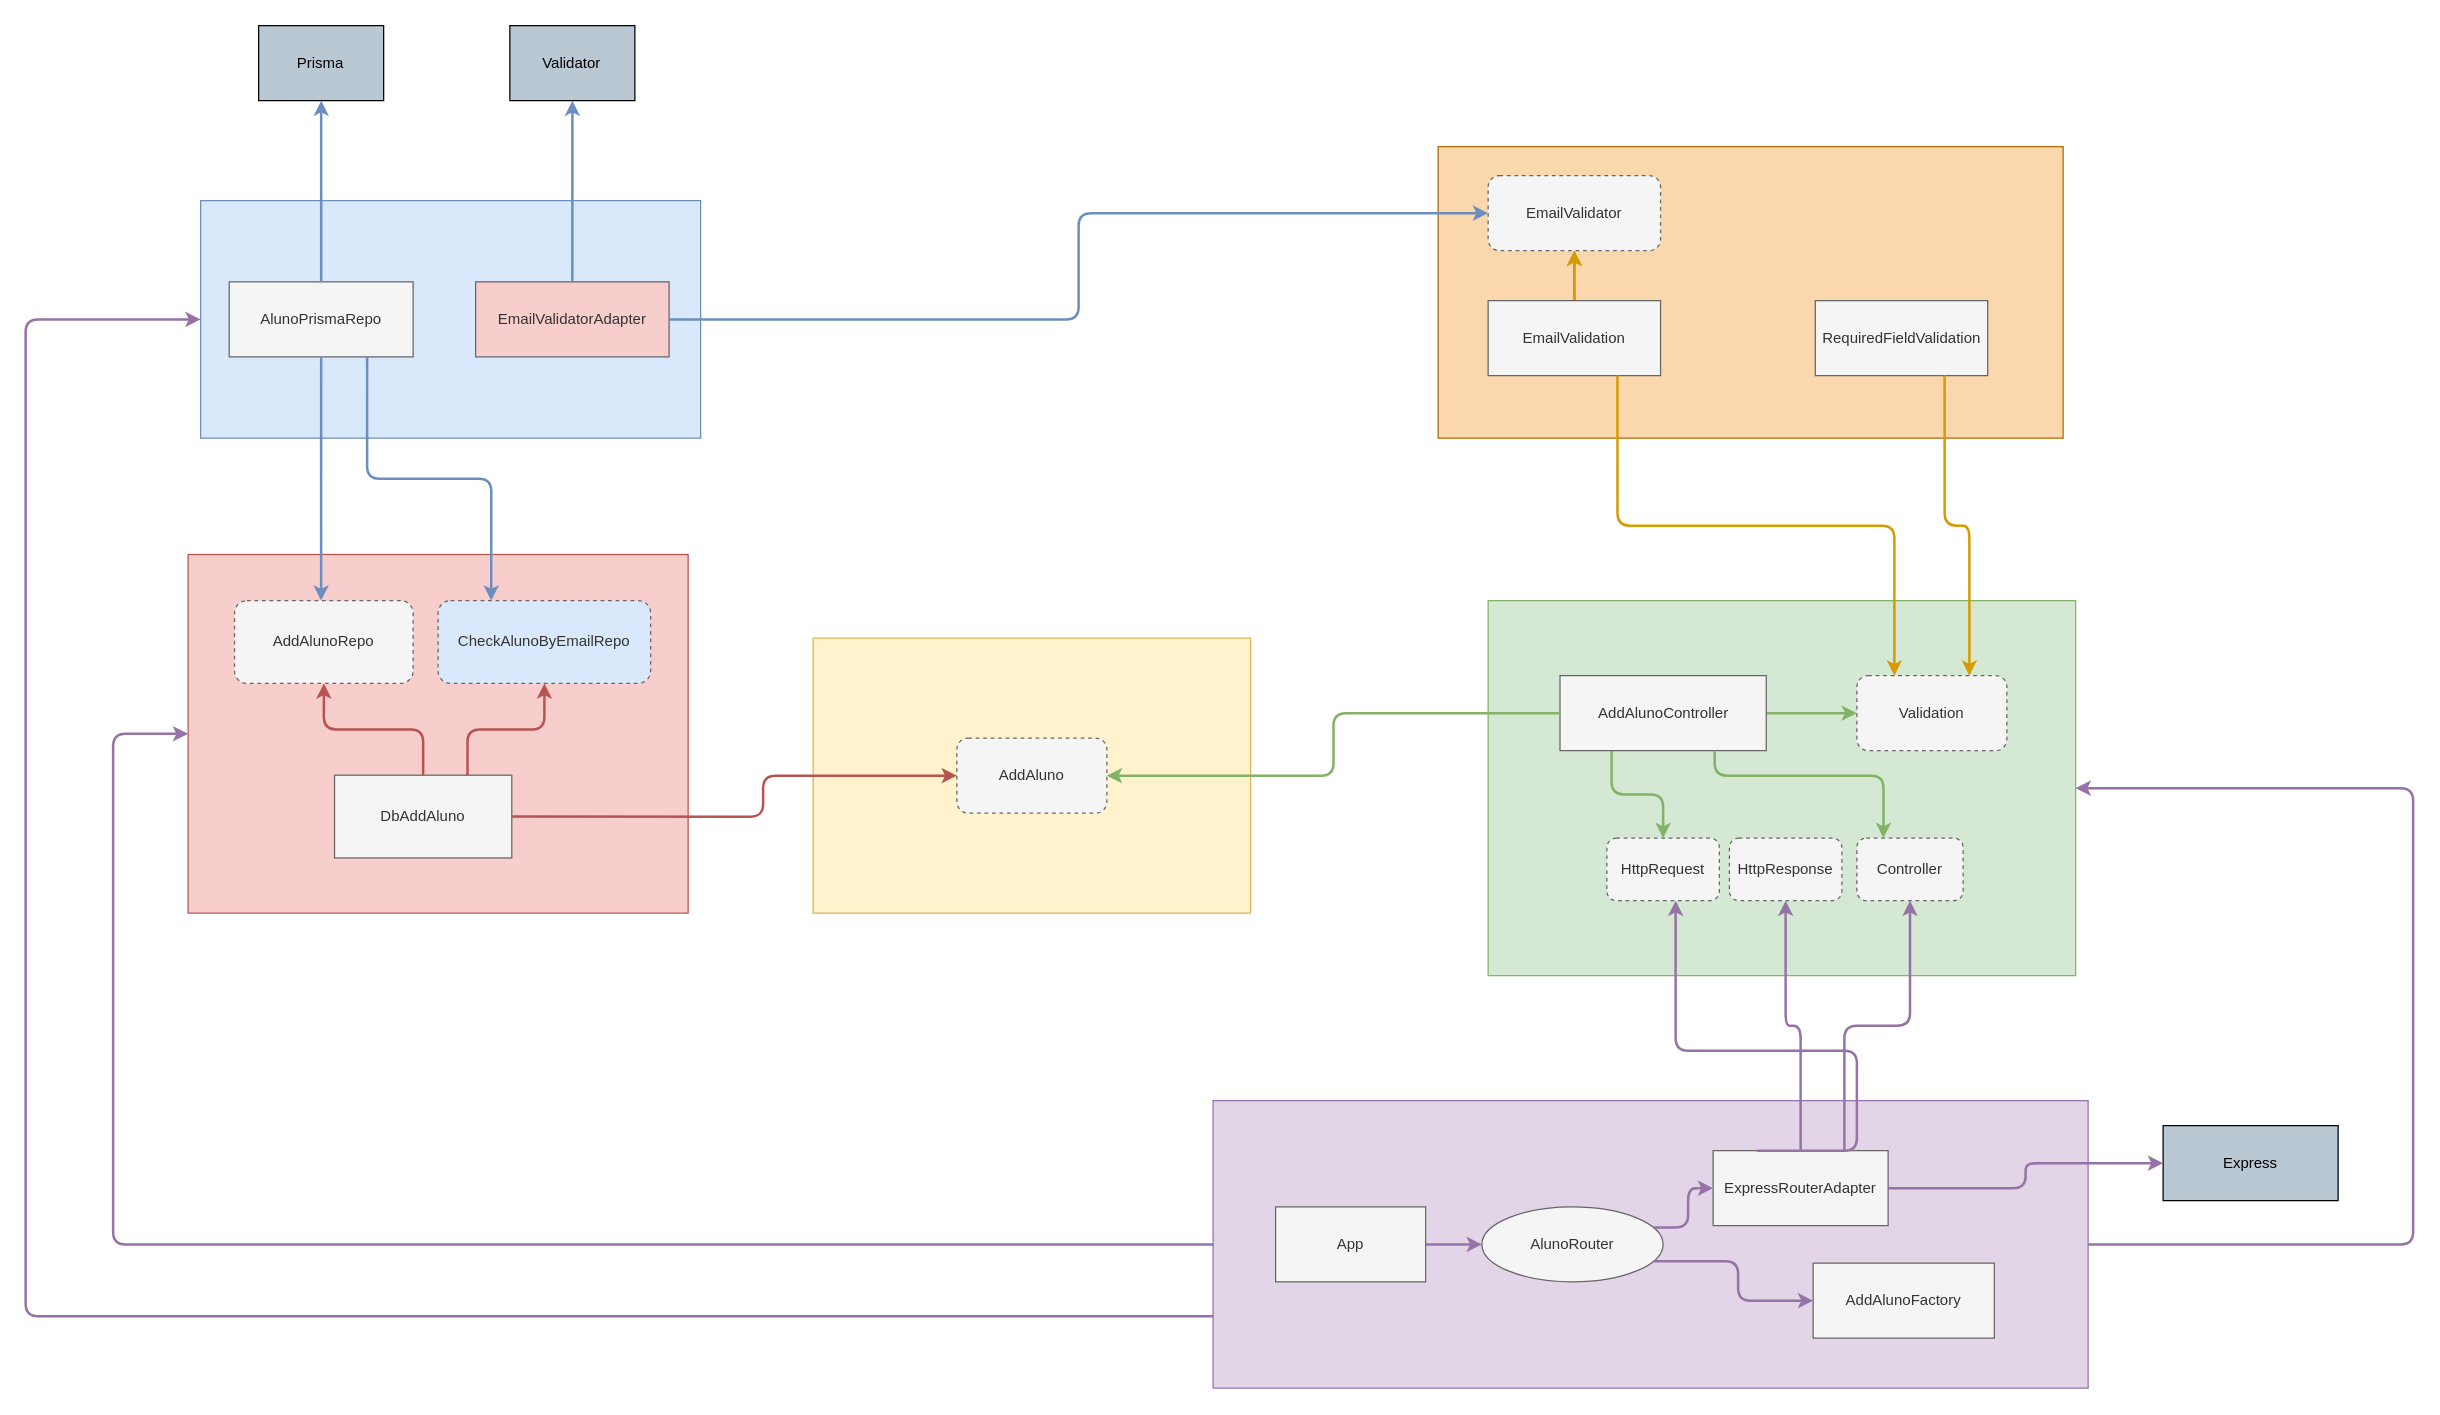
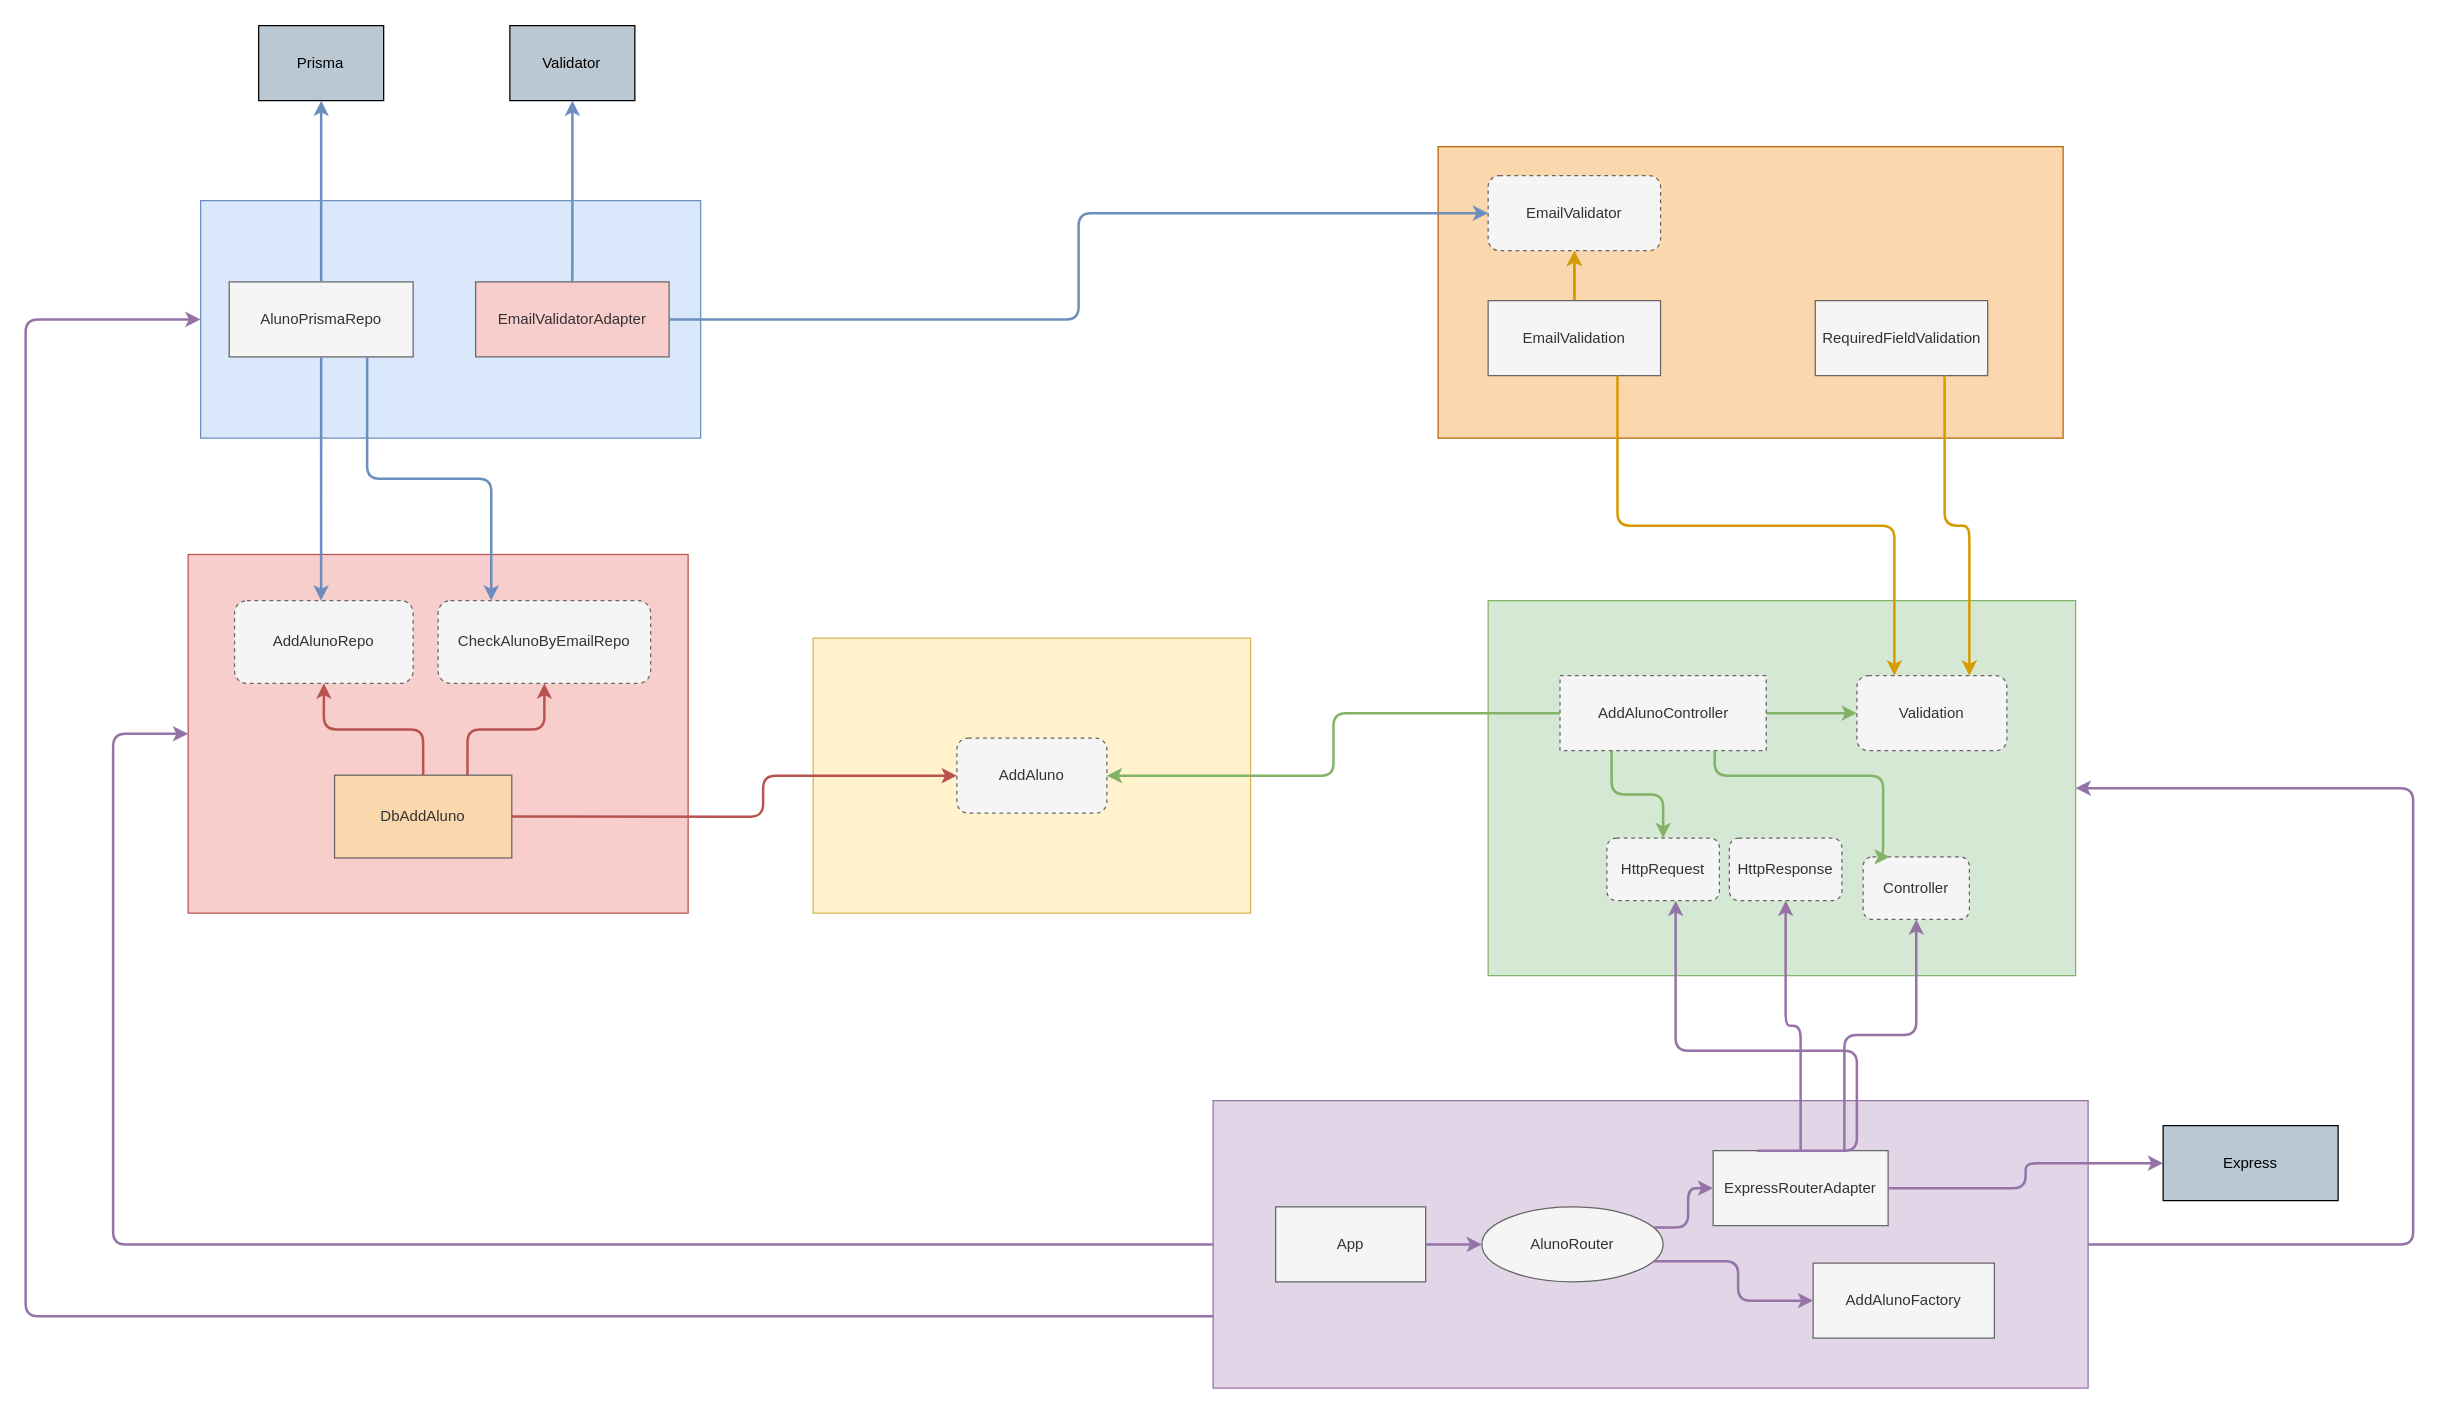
(544, 642) -> (544, 642)
(1663, 713) -> (1663, 713)
(423, 817) -> (423, 817)
(1910, 869) -> (1916, 888)
